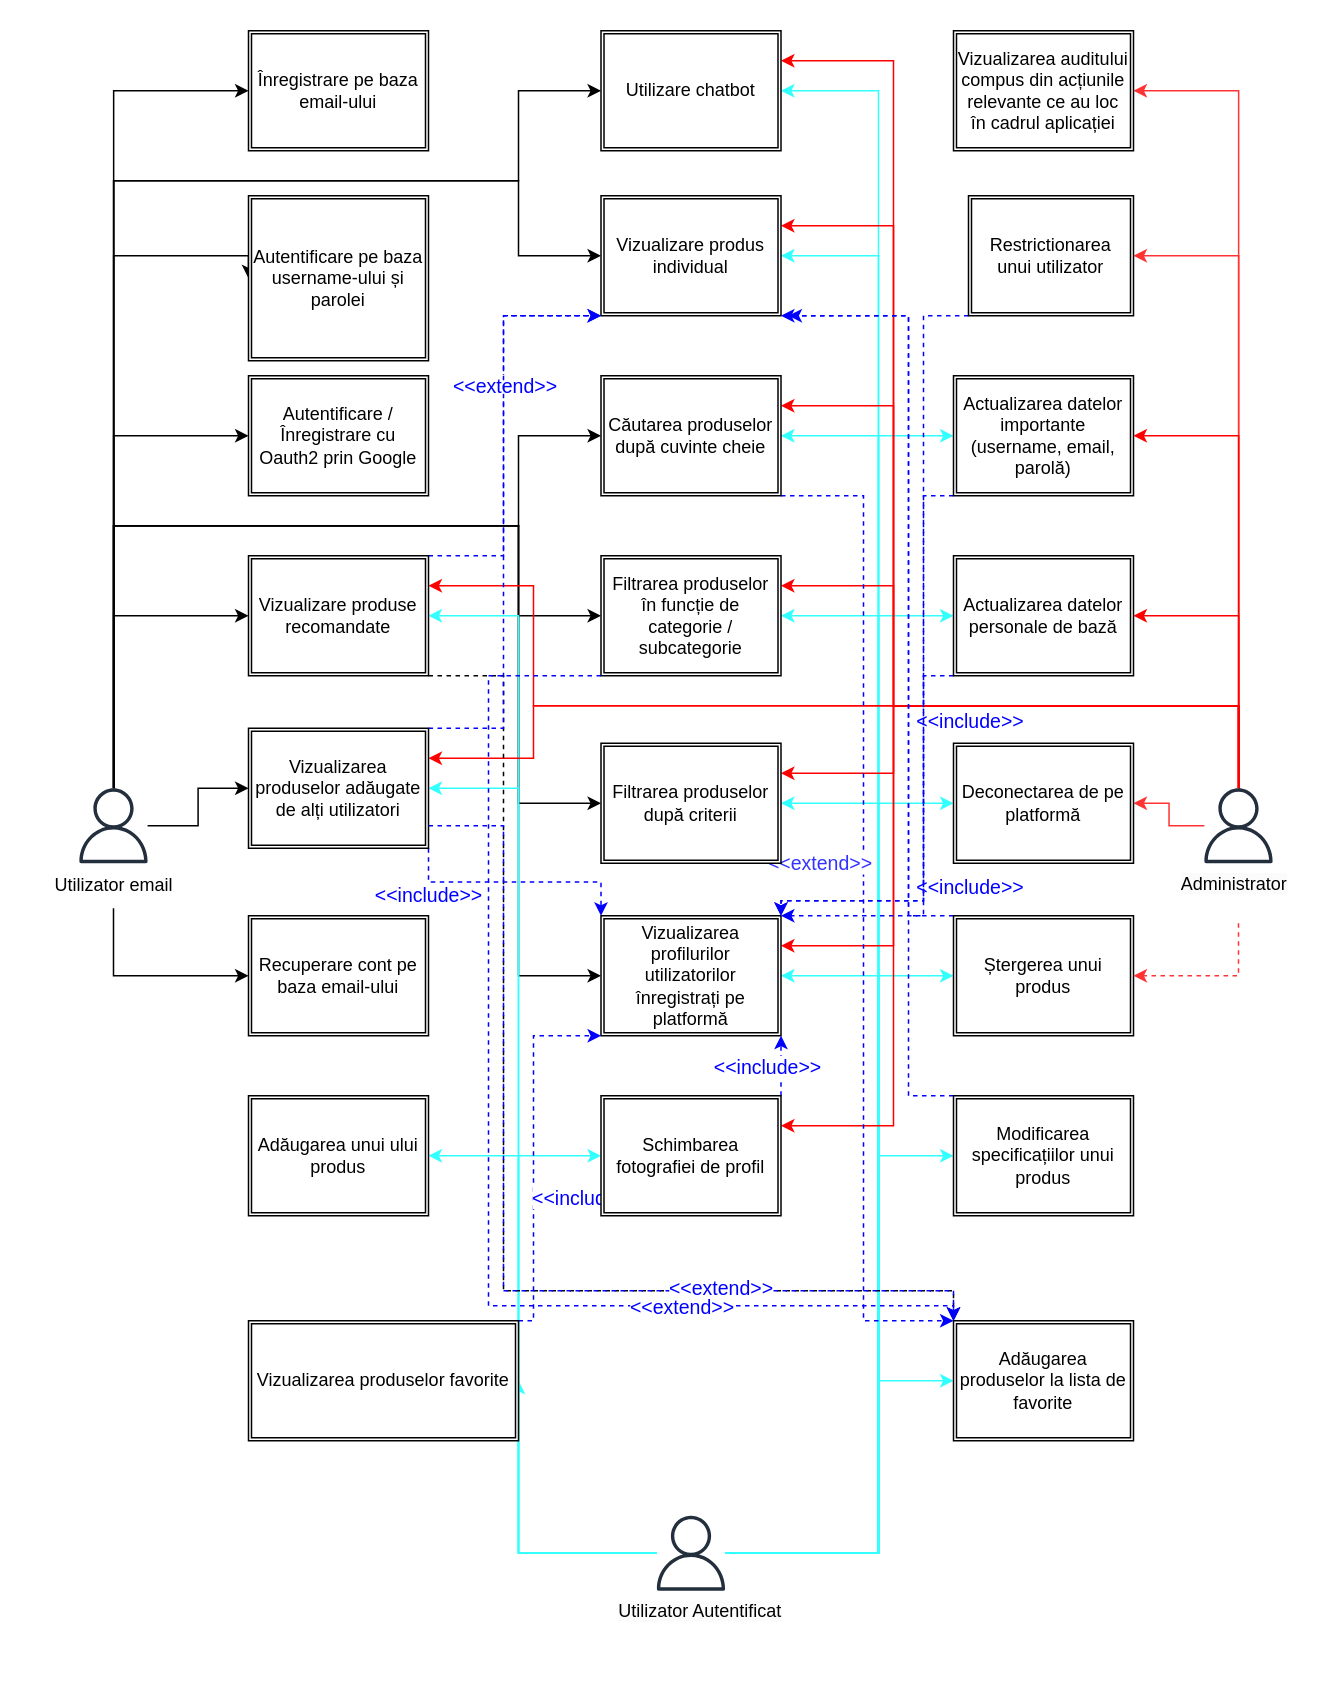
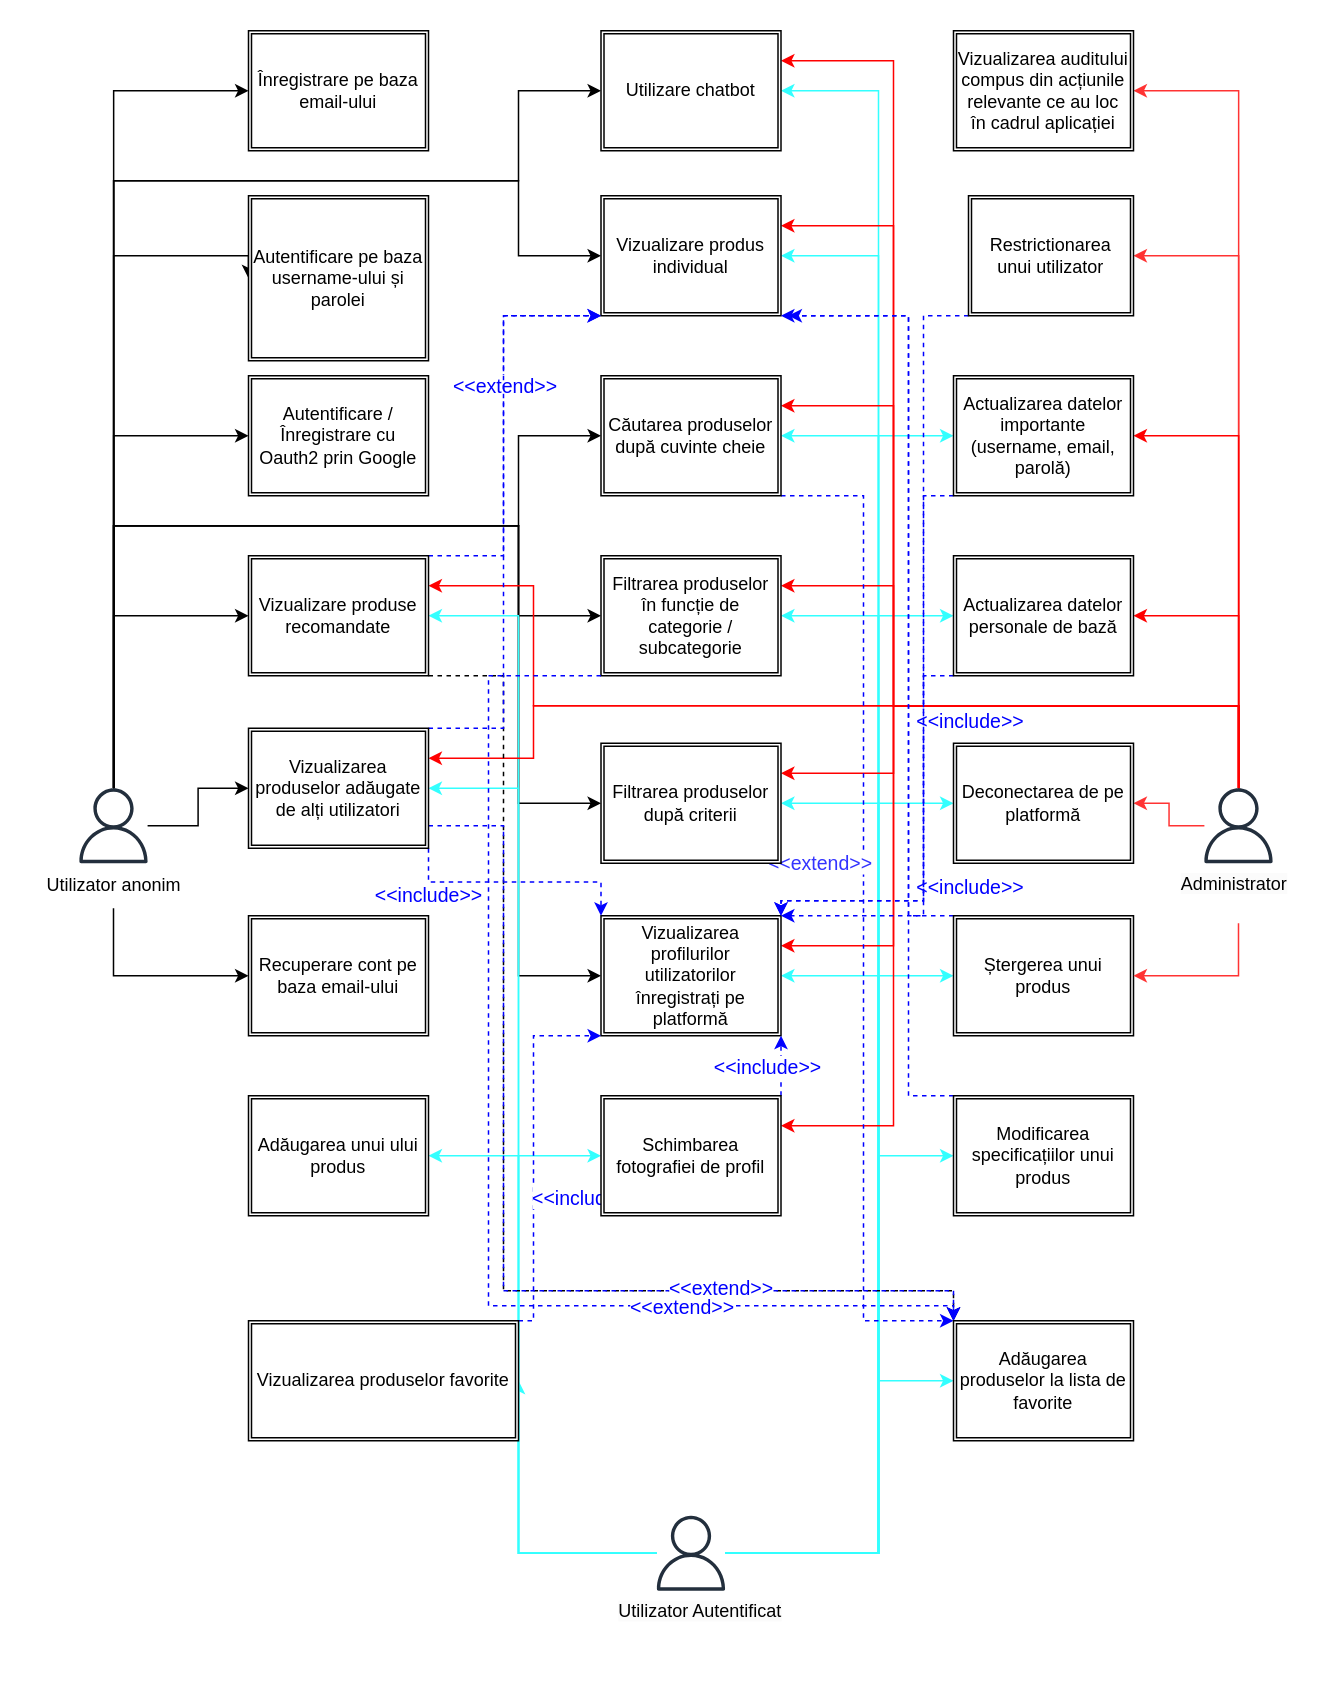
(114, 886) -> (114, 886)
(1217, 976) -> (1217, 976)
